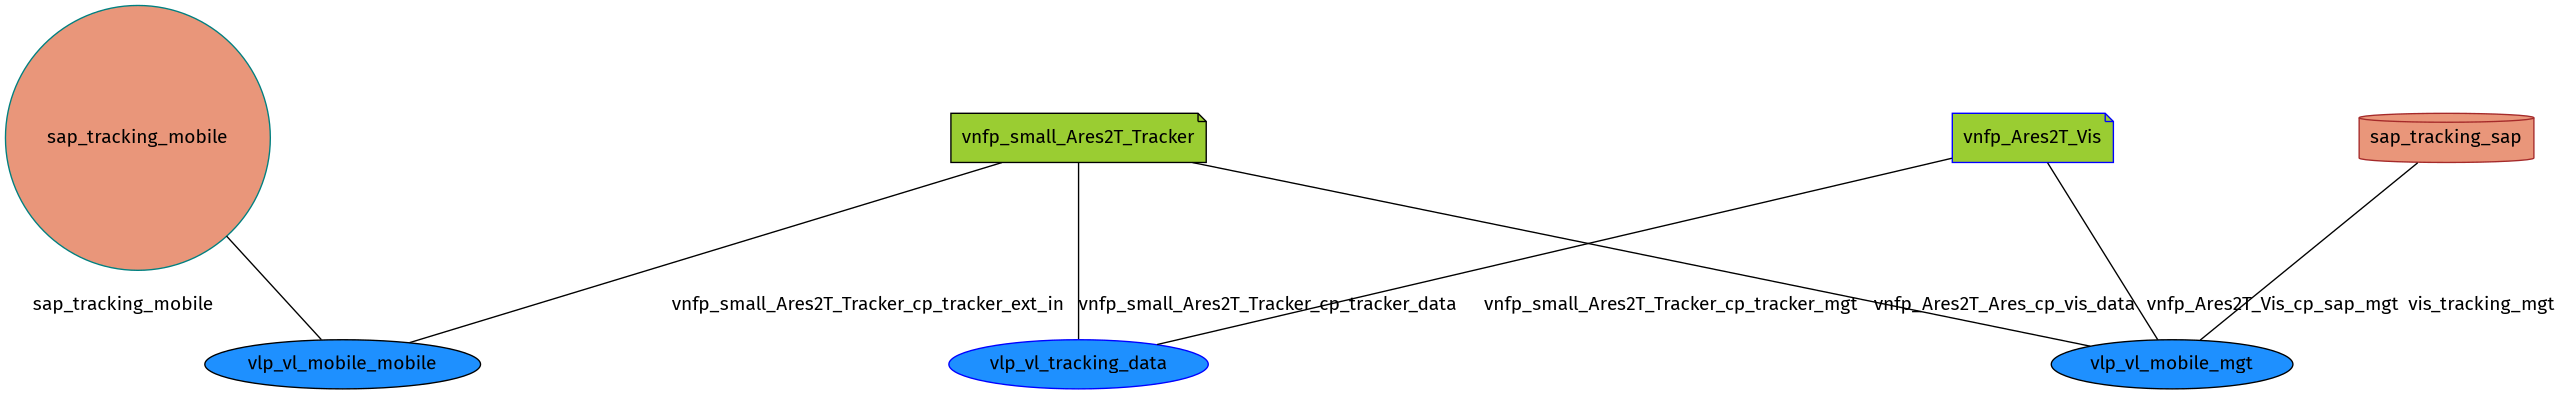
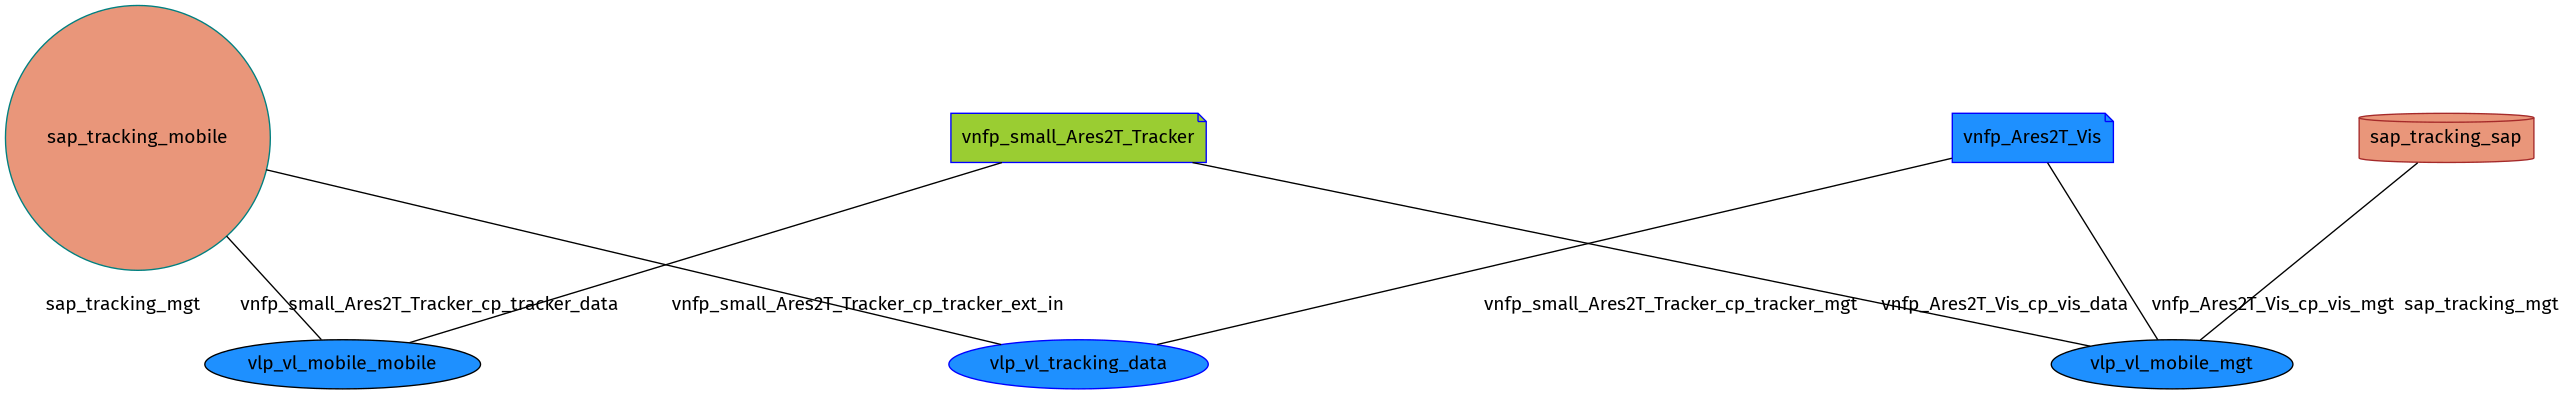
(1079, 138) -> (1079, 138)
(2033, 138) -> (2033, 138)
(1079, 251) -> (634, 257)
(124, 305) -> (124, 305)
(2005, 305) -> (2005, 305)
(2273, 305) -> (2273, 305)
(2482, 305) -> (2482, 305)
